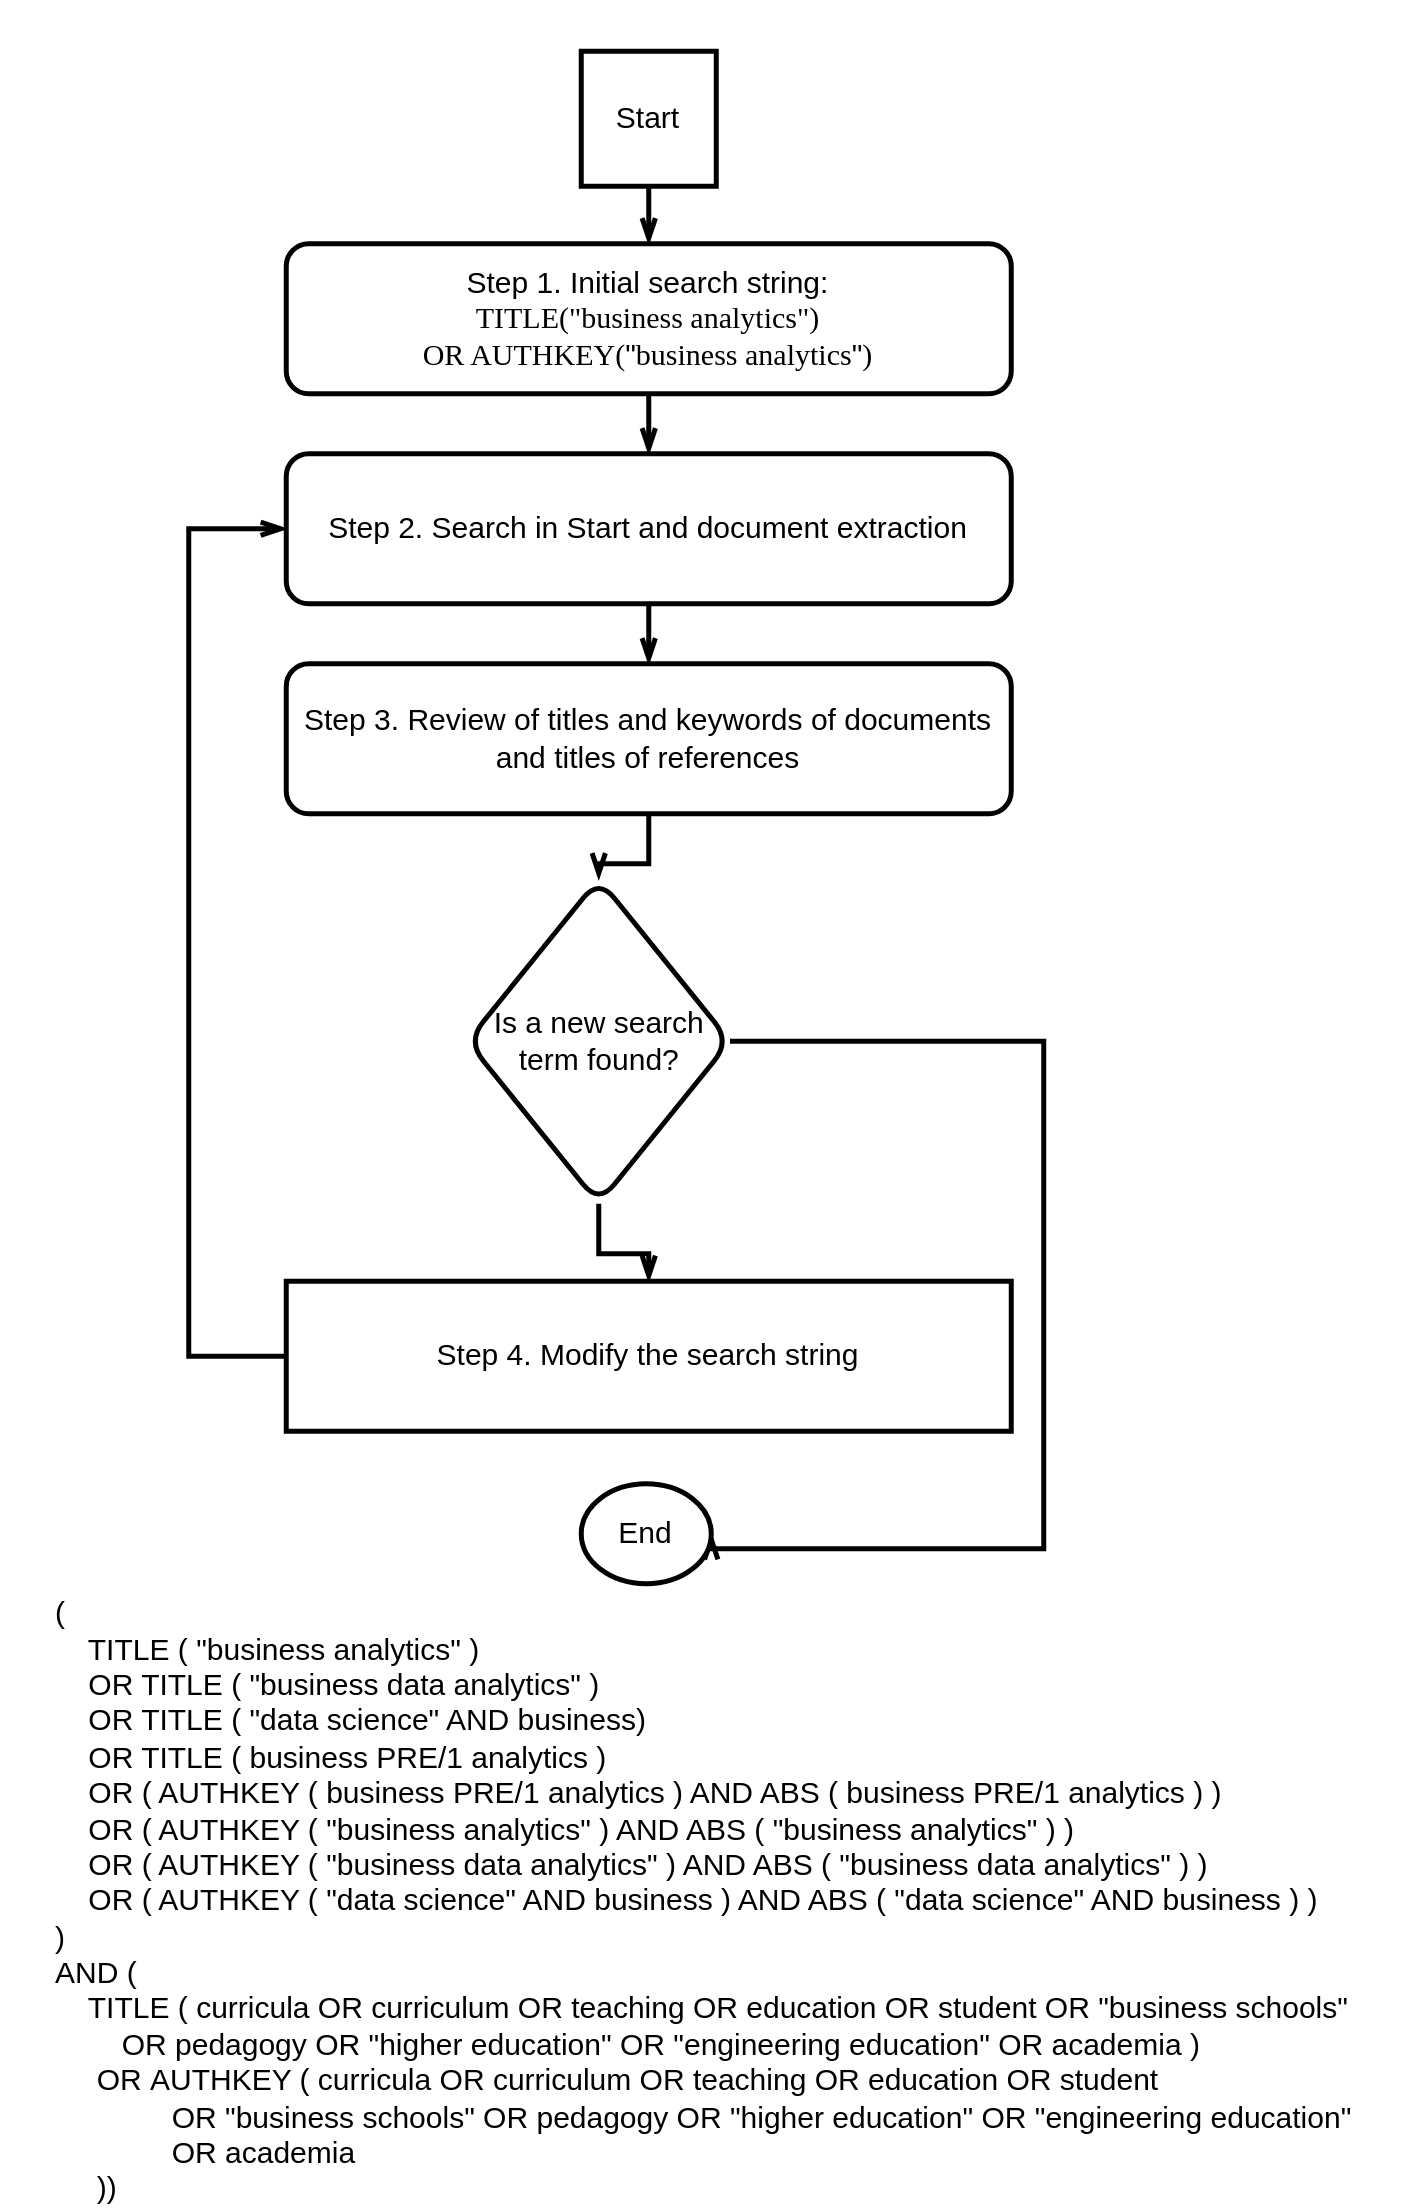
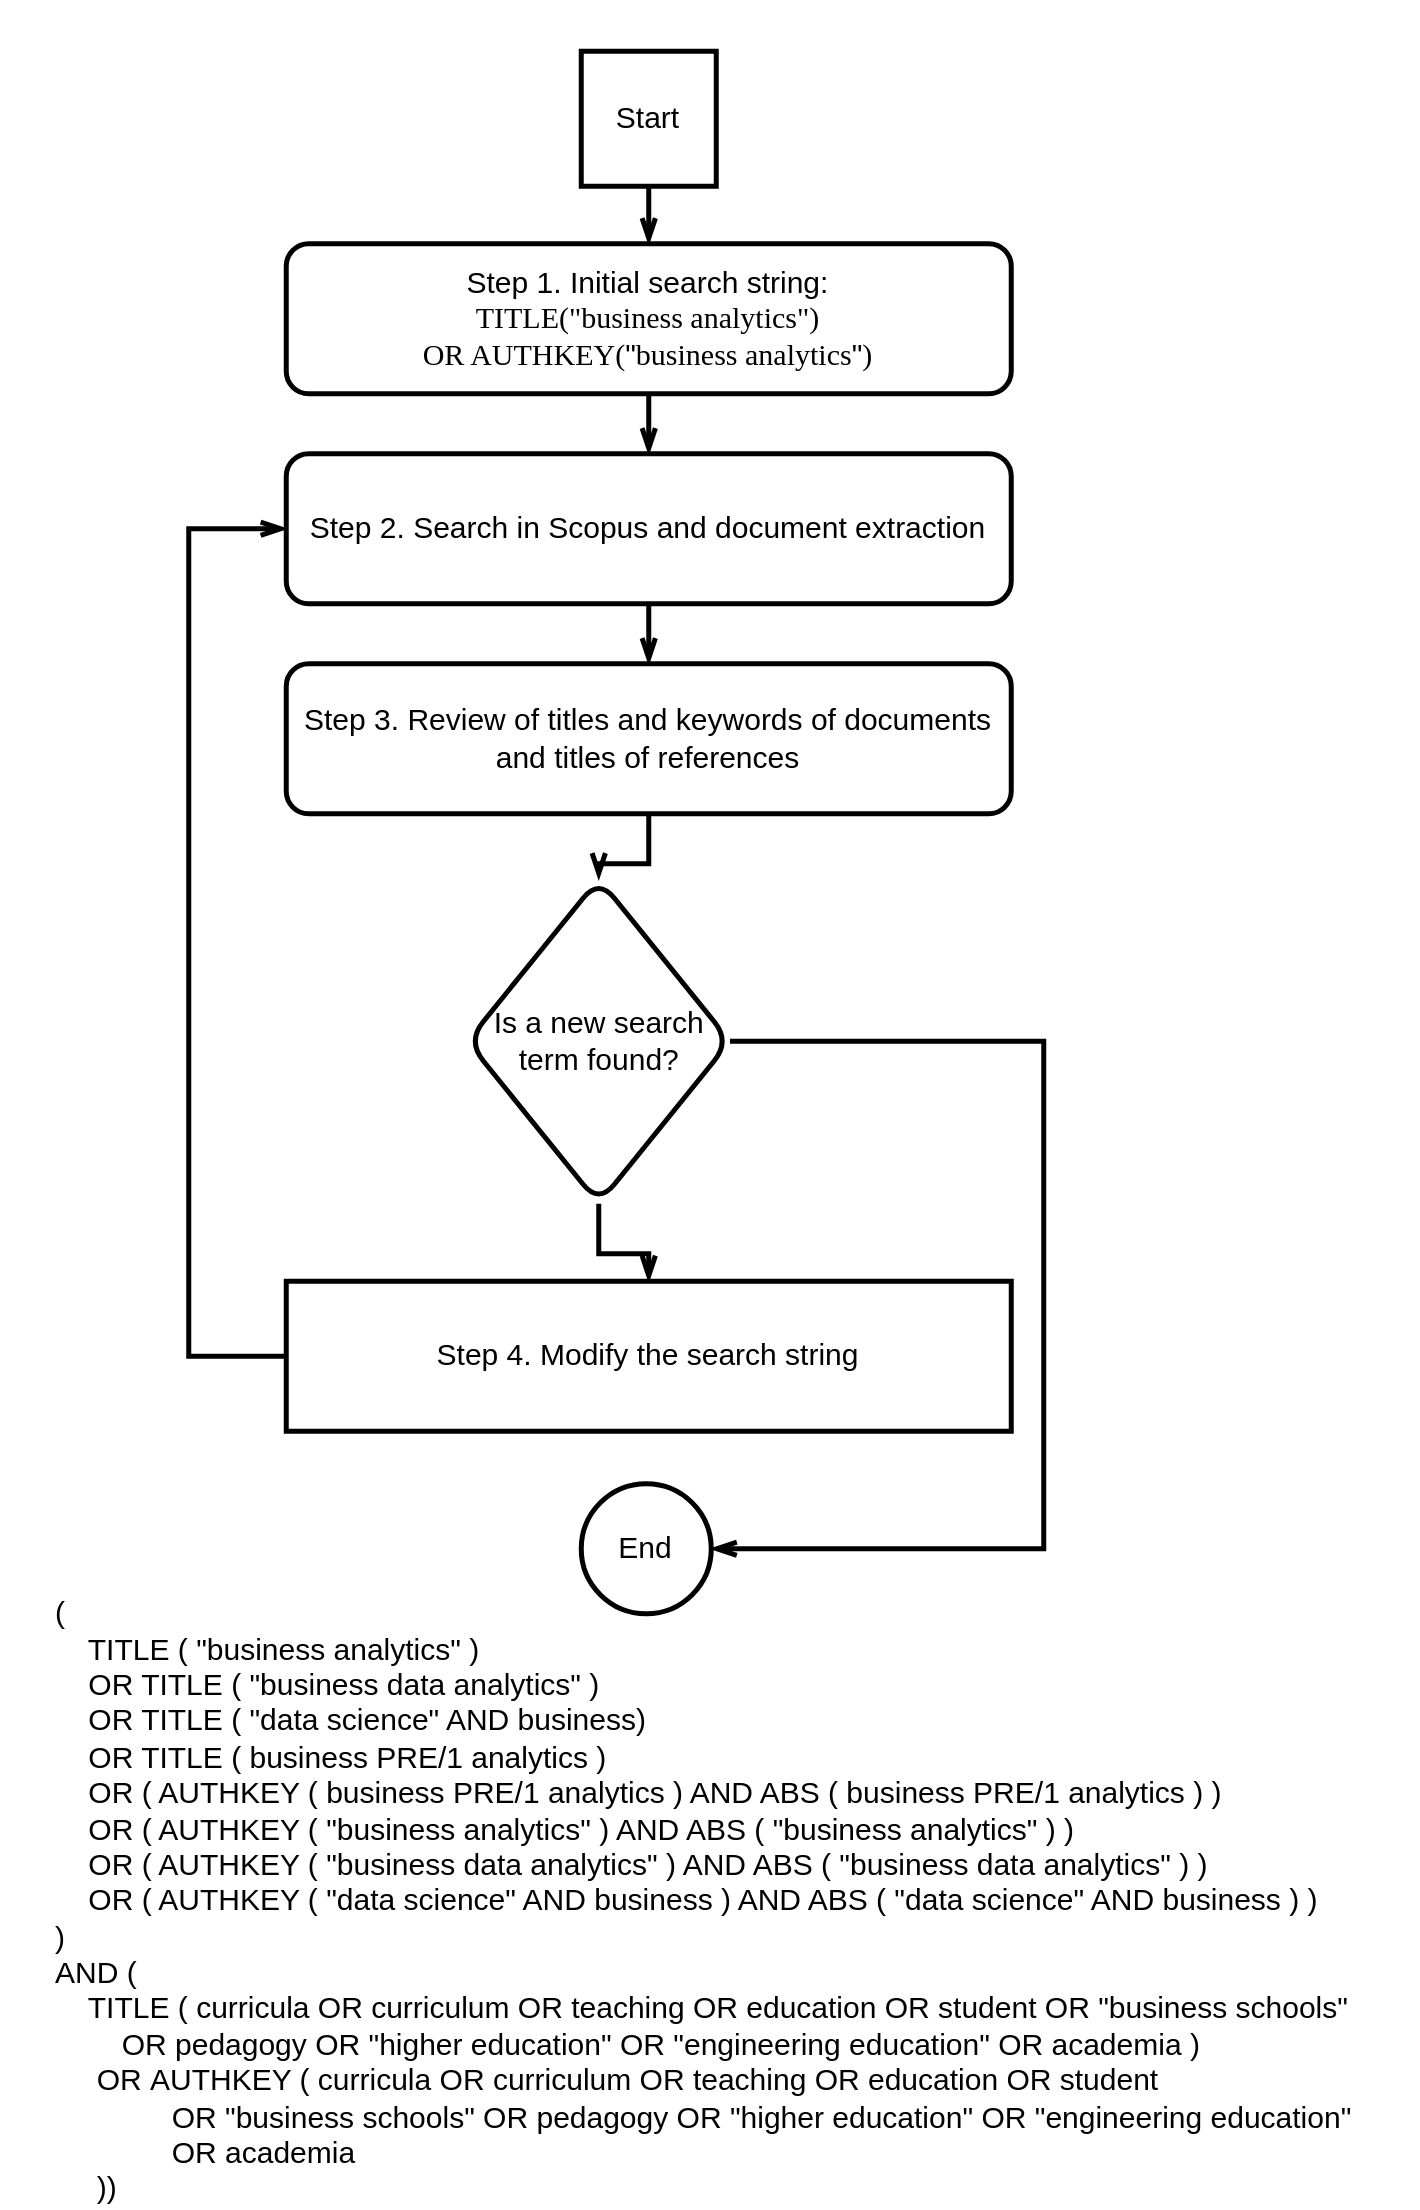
(649, 529) -> (649, 529)
(646, 1534) -> (646, 1549)
